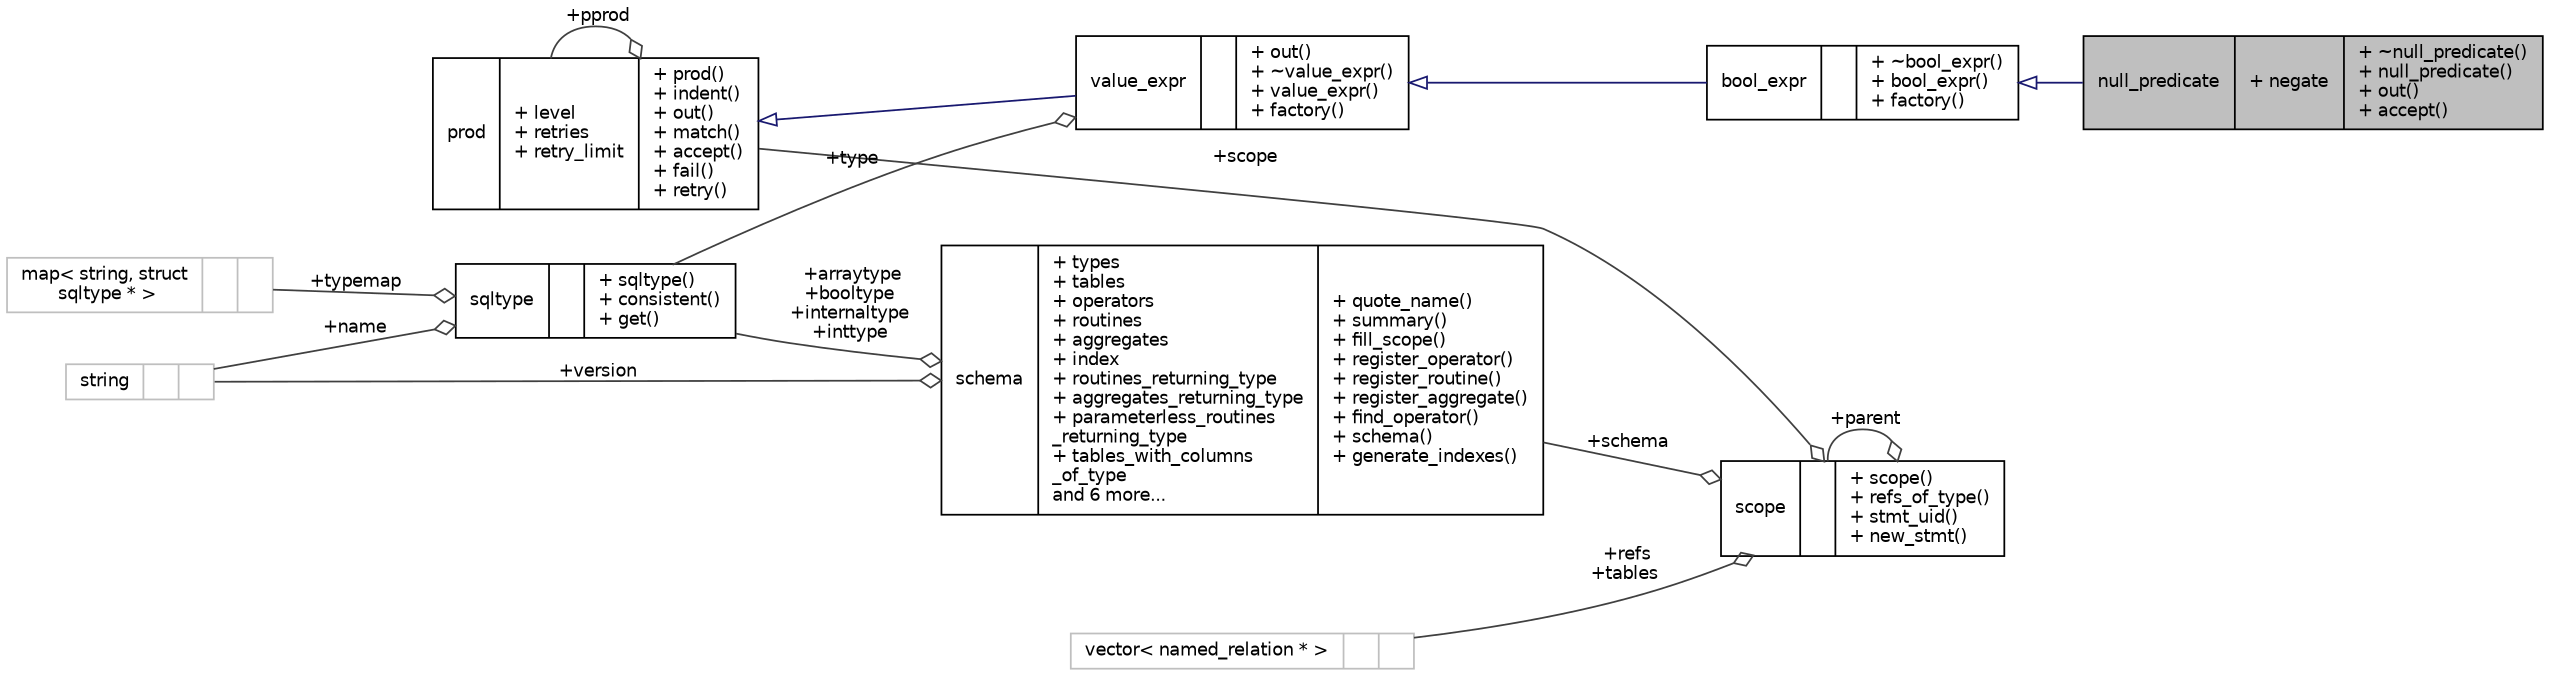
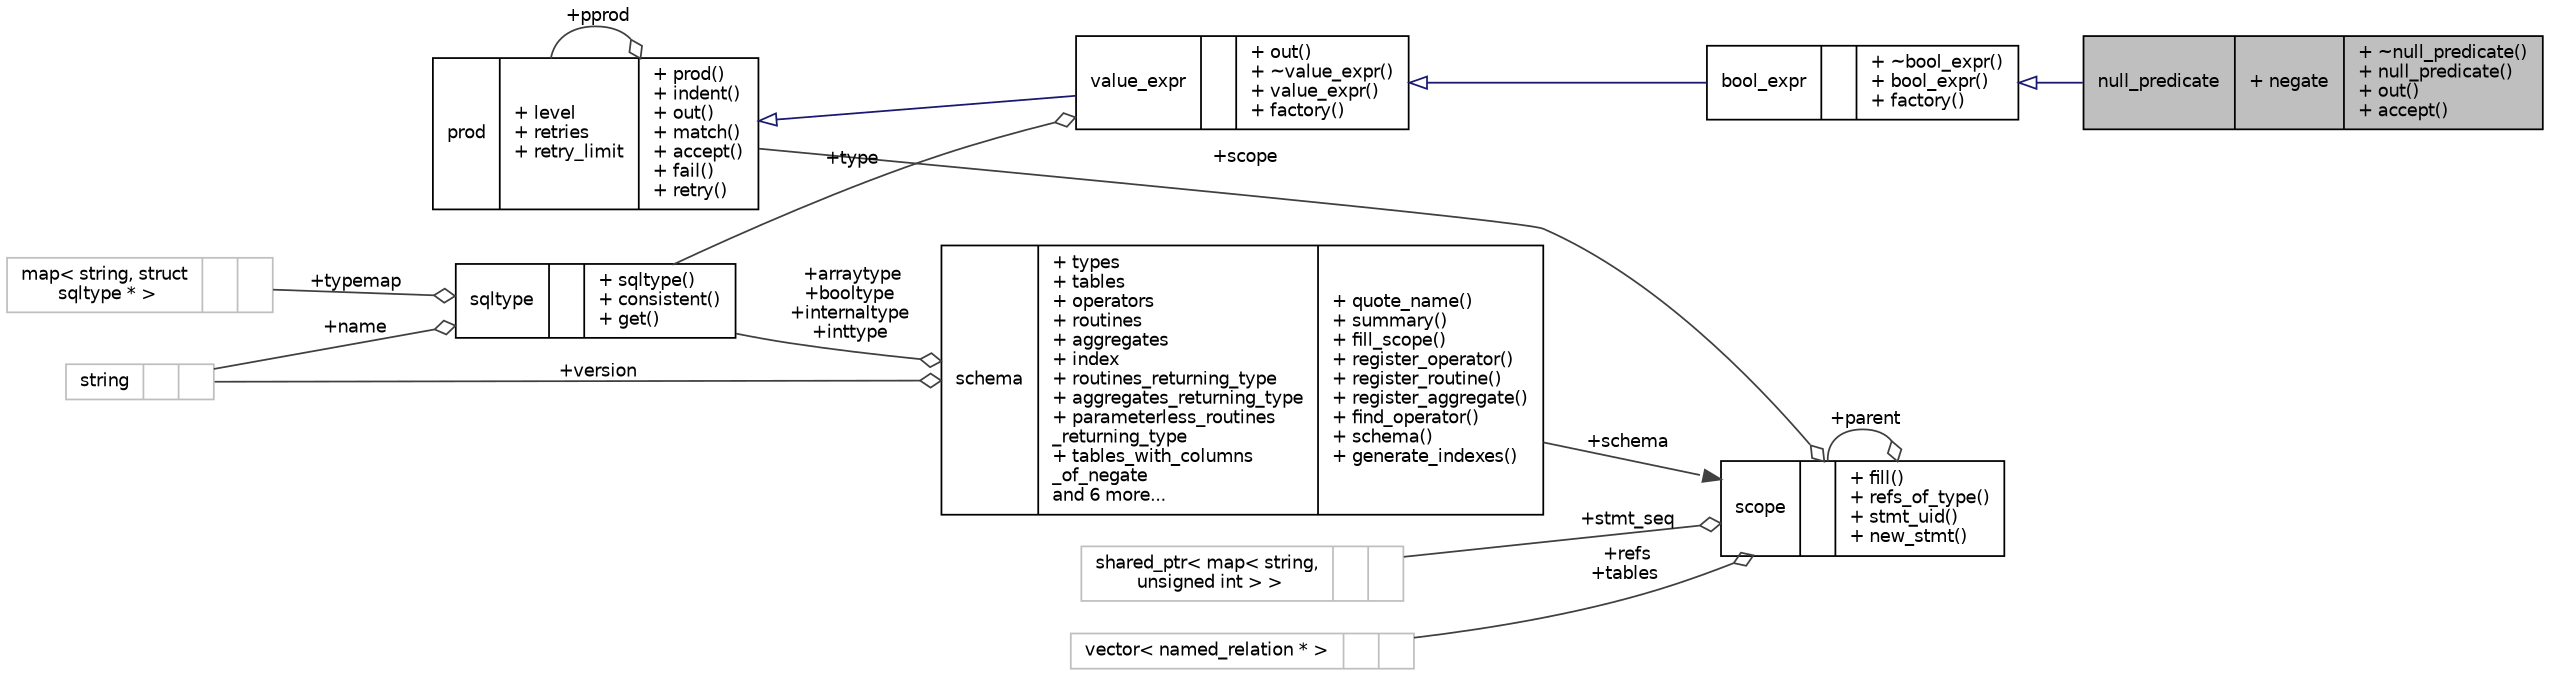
(1622, 459) -> (1622, 459)
(1090, 476) -> (1101, 476)
(1892, 479) -> (1877, 479)
none -> (1242, 574)
